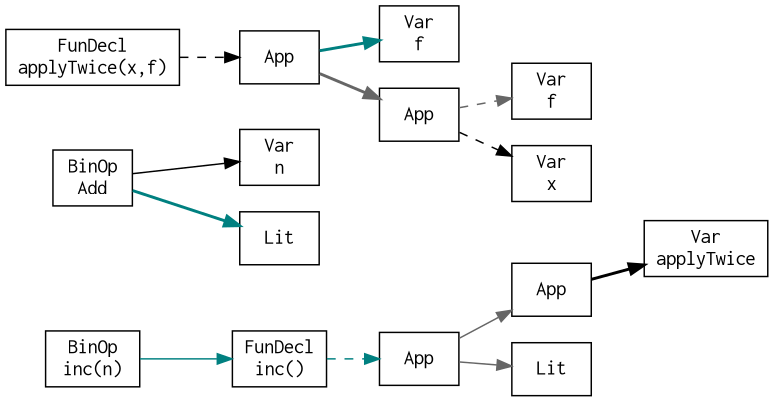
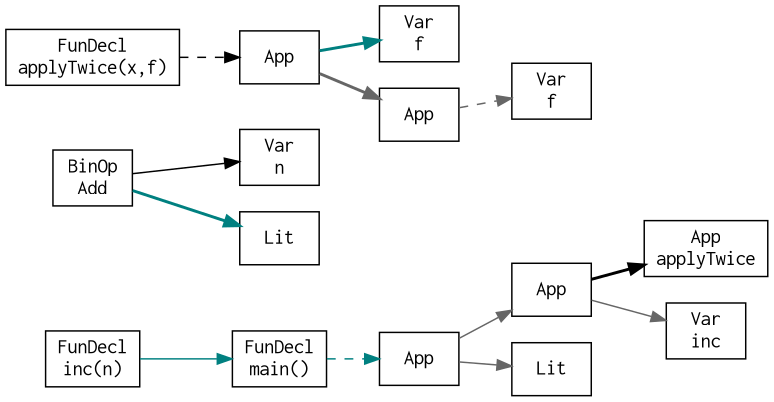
(552, 174) -> none
(706, 249) -> (706, 249)
none -> (706, 331)
(93, 359) -> (93, 359)
(279, 359) -> (279, 359)
